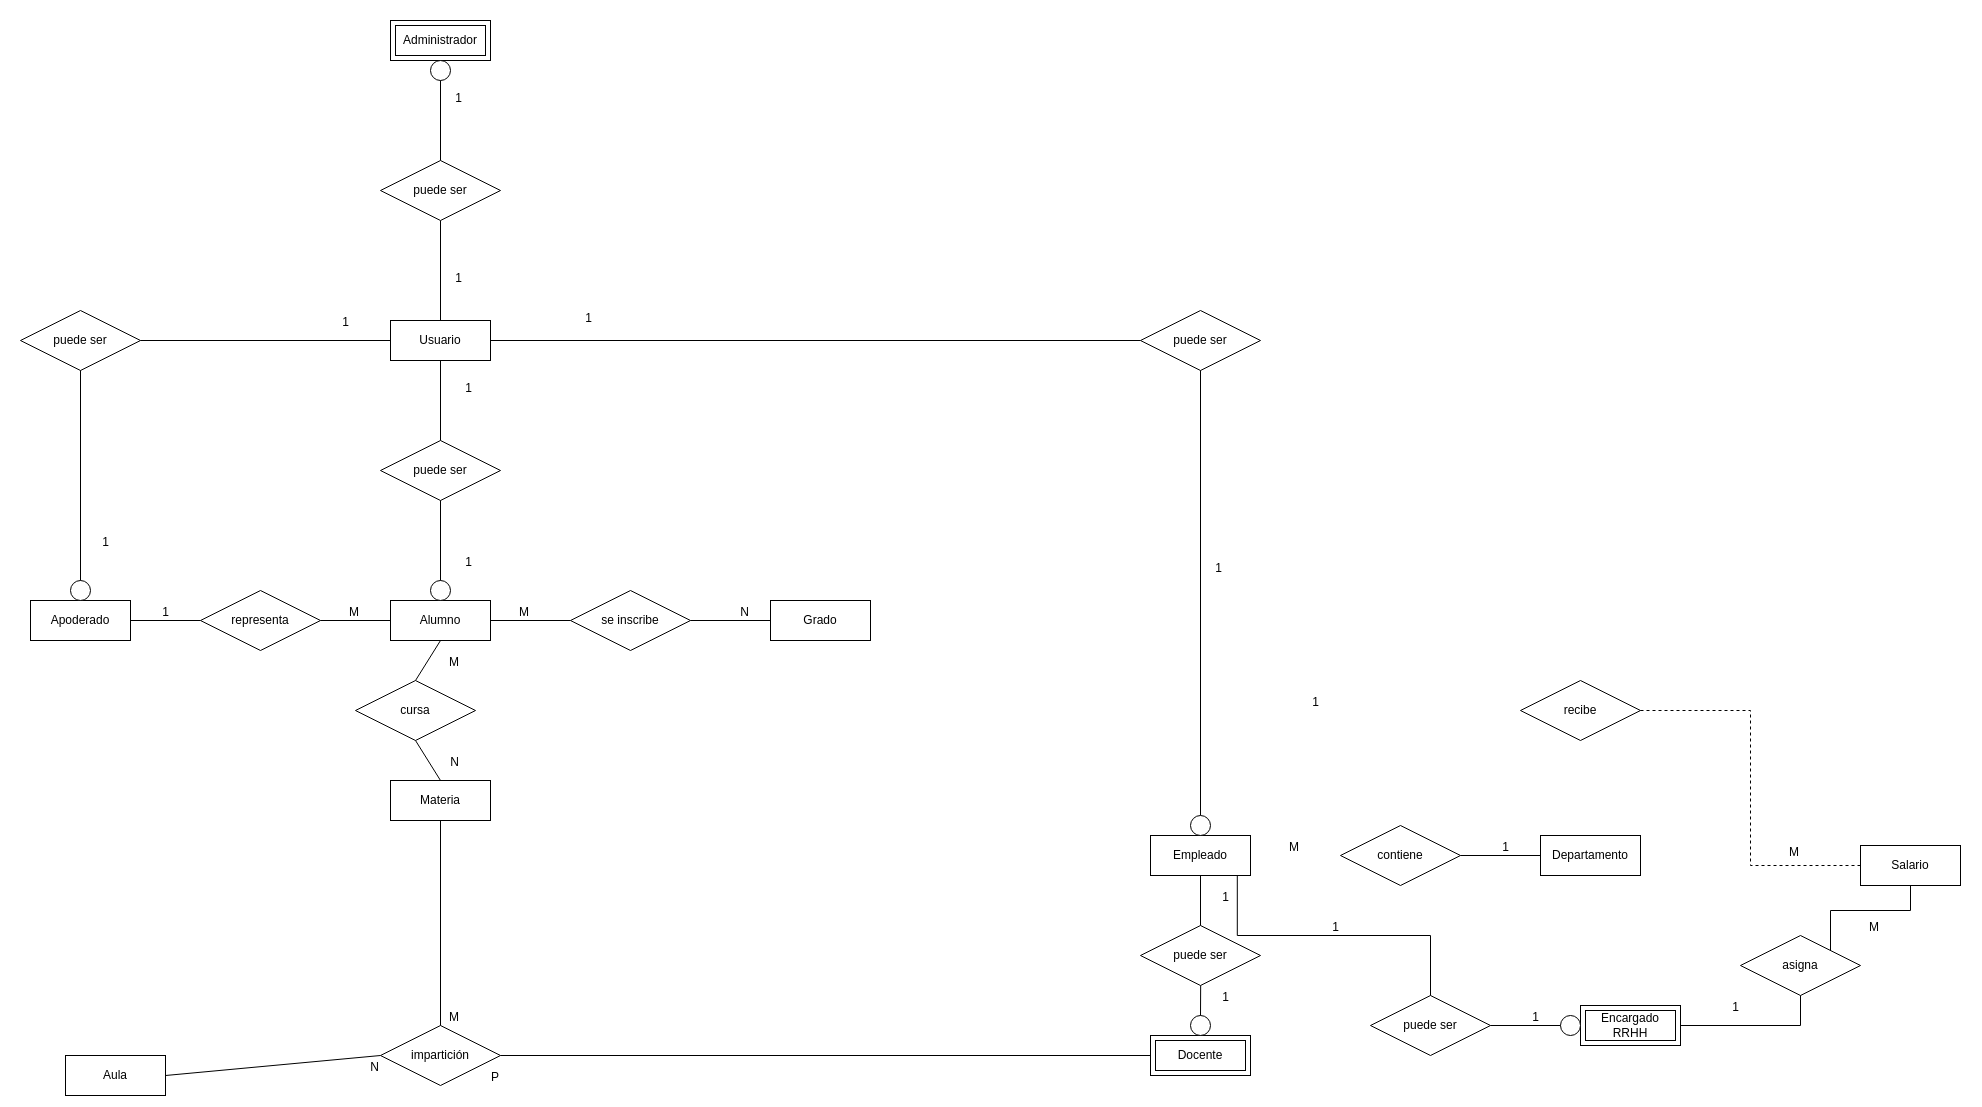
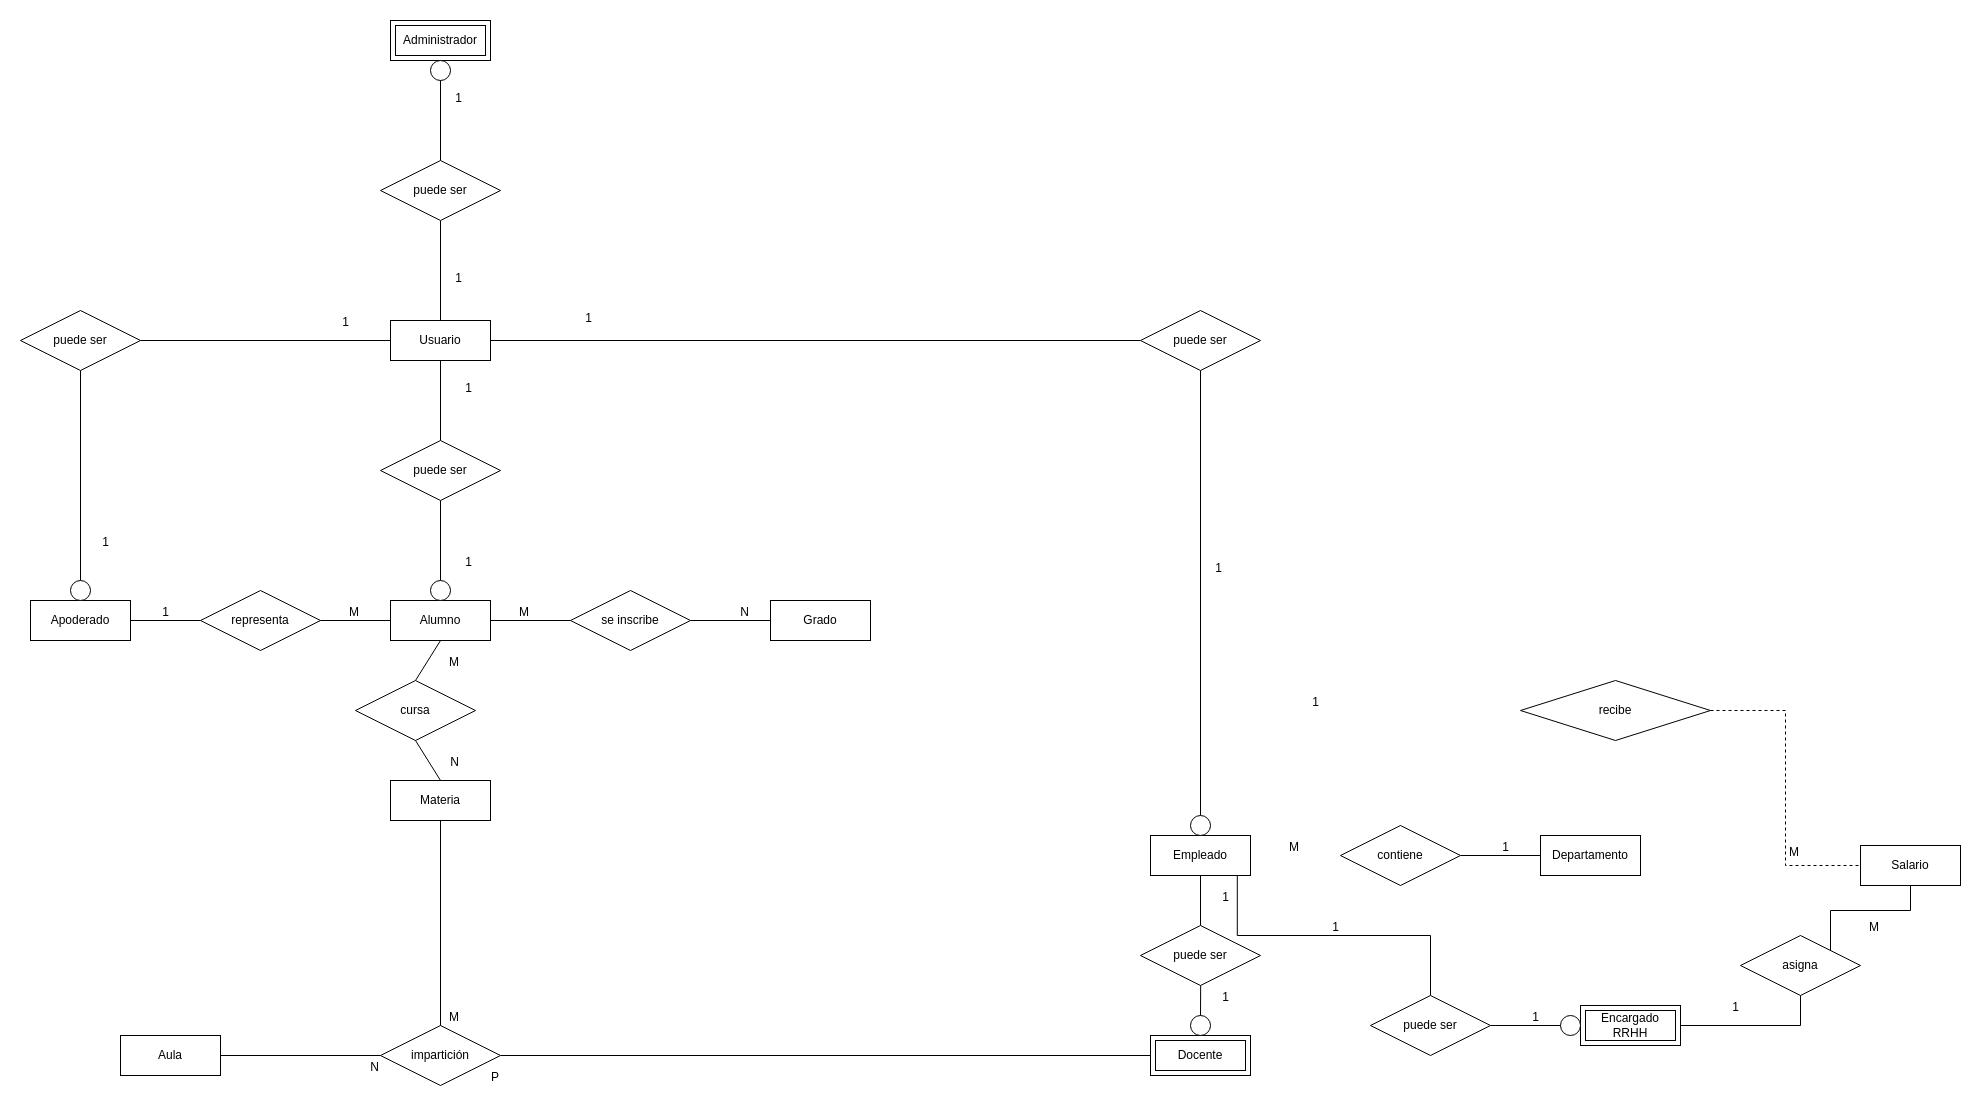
(1581, 711) -> (1616, 711)
(116, 1076) -> (171, 1056)
